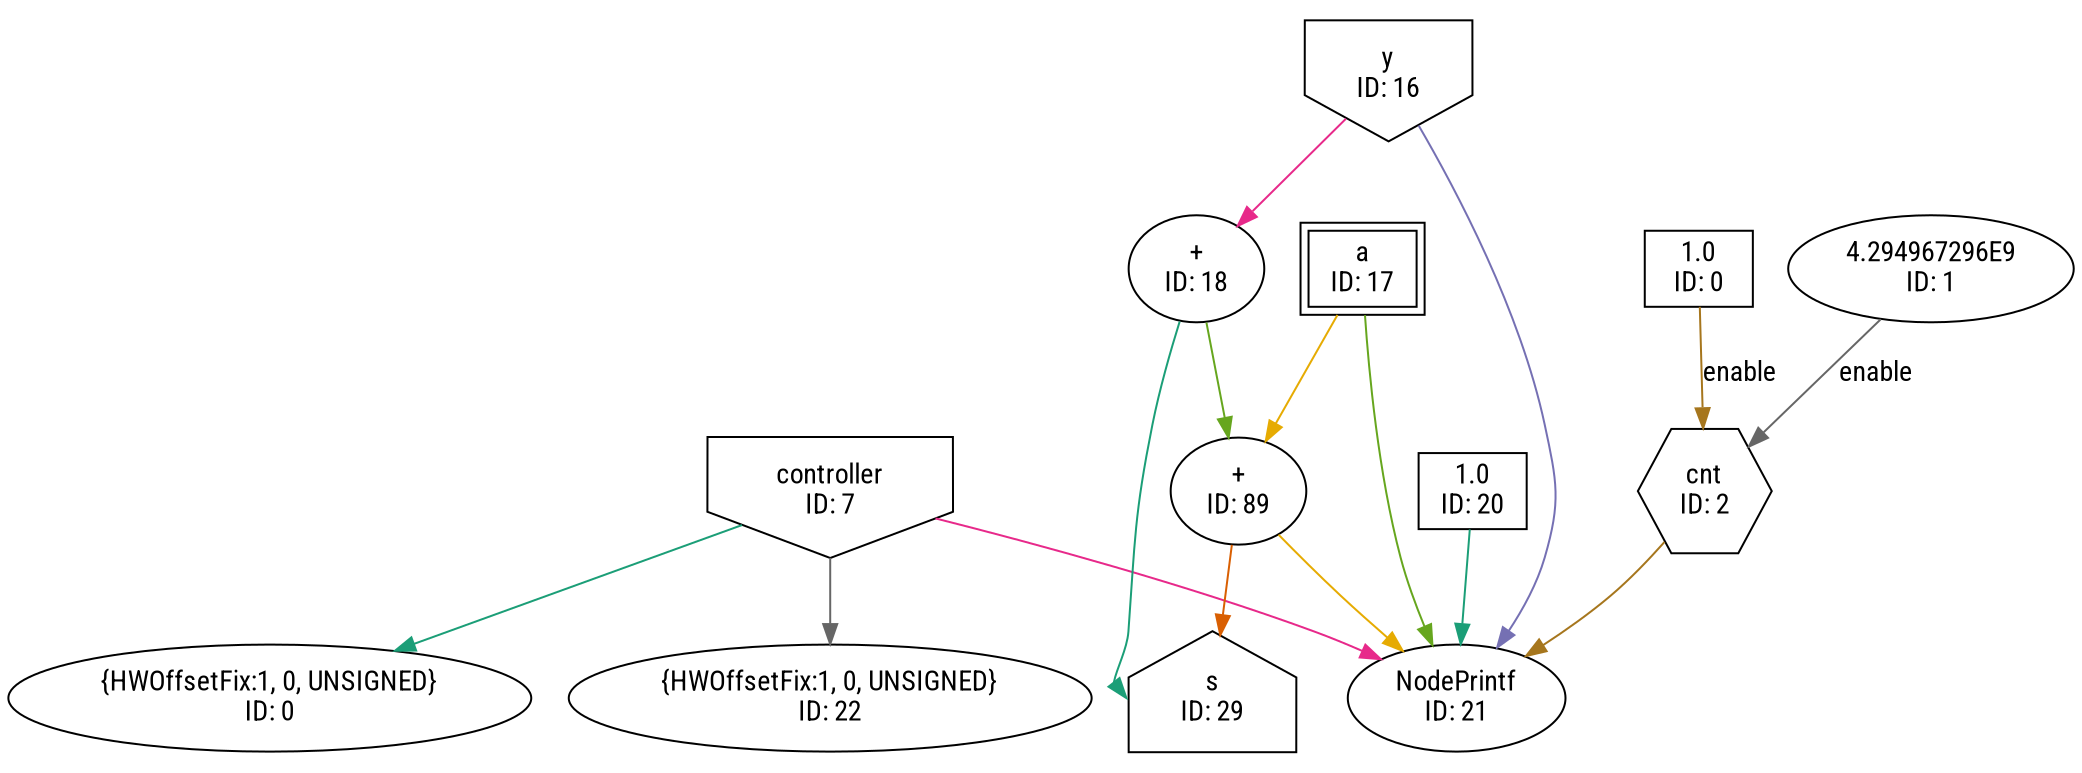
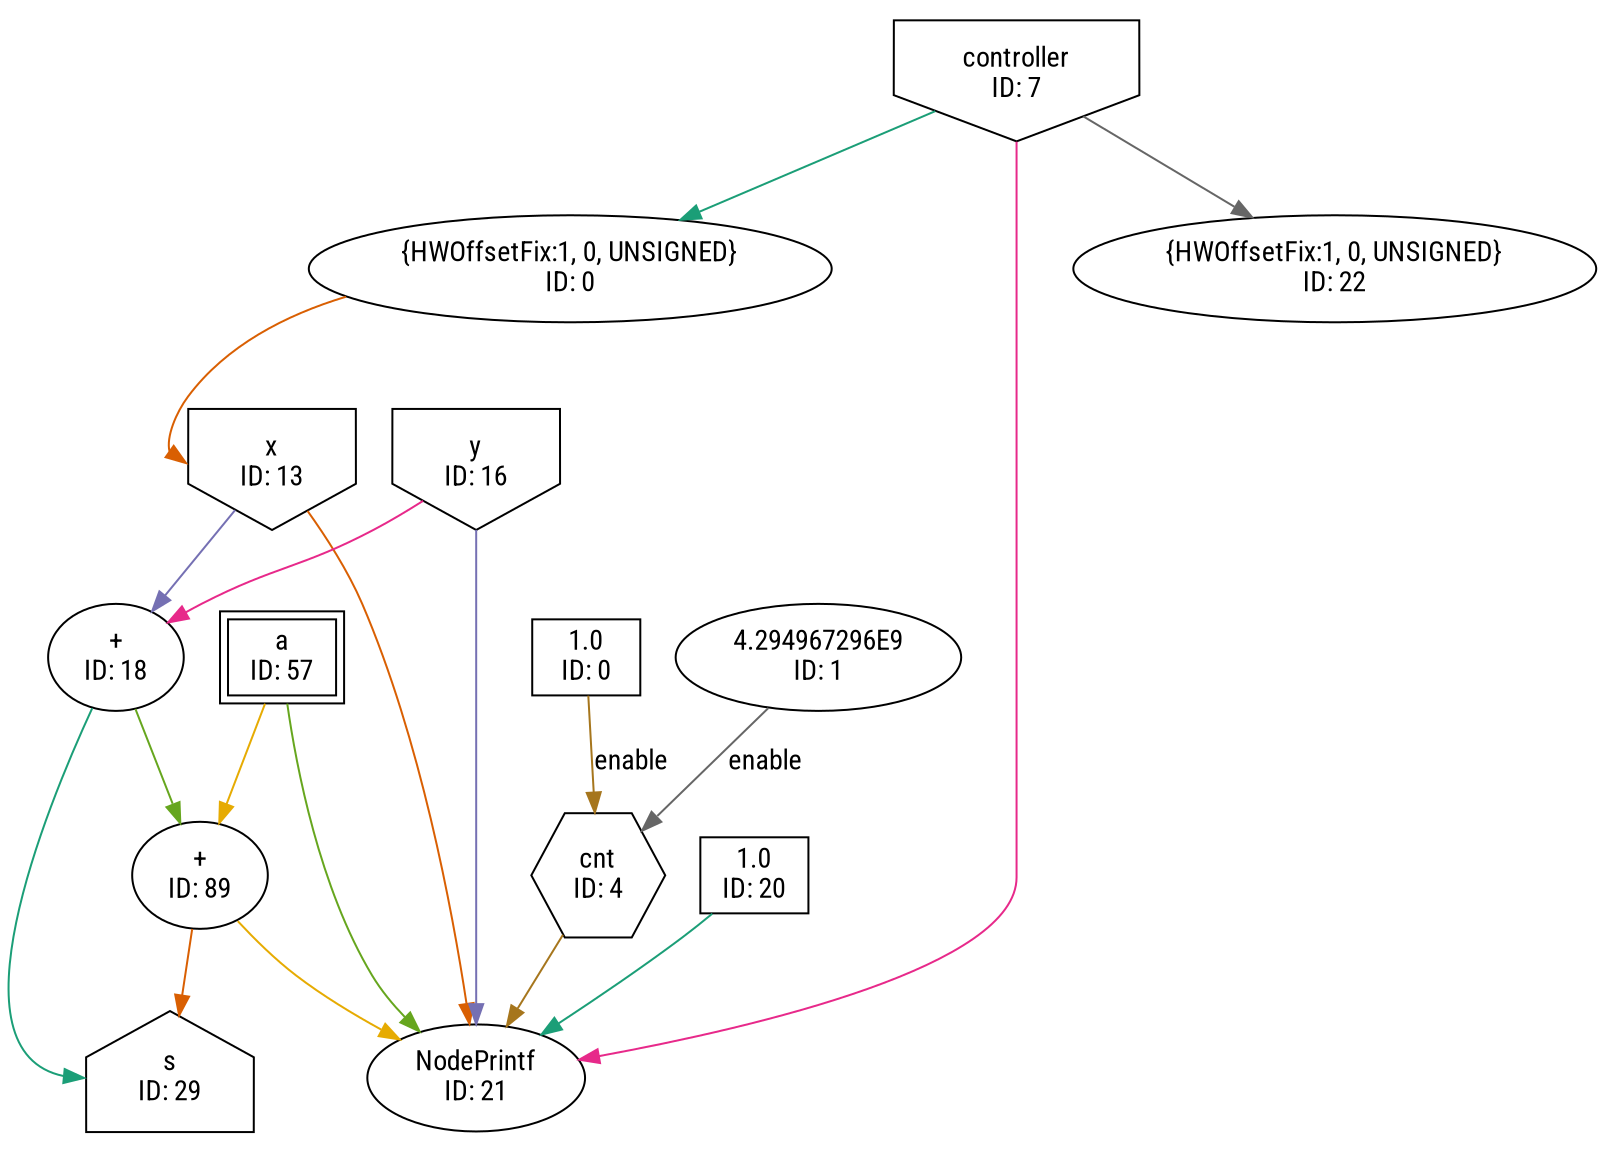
(1363, 269) -> (282, 657)
none -> (272, 463)
(1705, 491) -> (598, 875)
